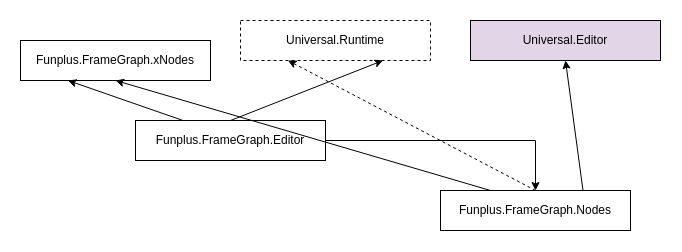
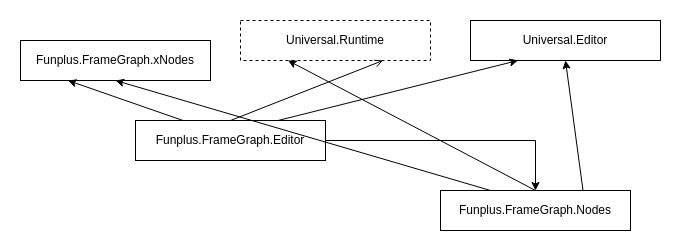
(566, 41) -> (566, 41)
(375, 64) -> (377, 63)
none -> (394, 91)
(414, 127) -> (414, 127)
